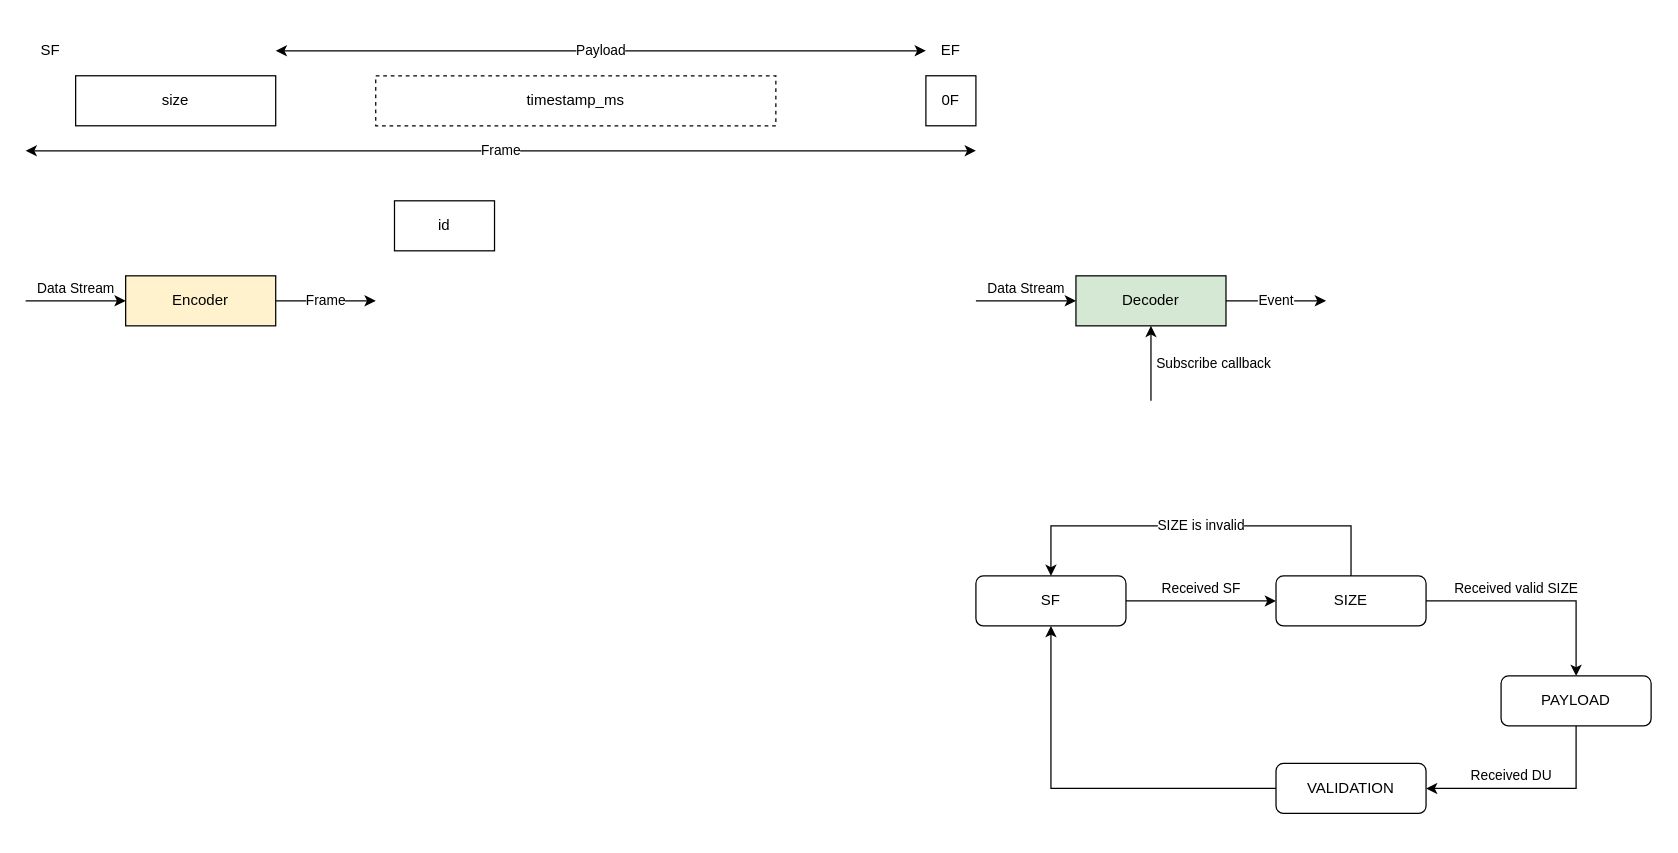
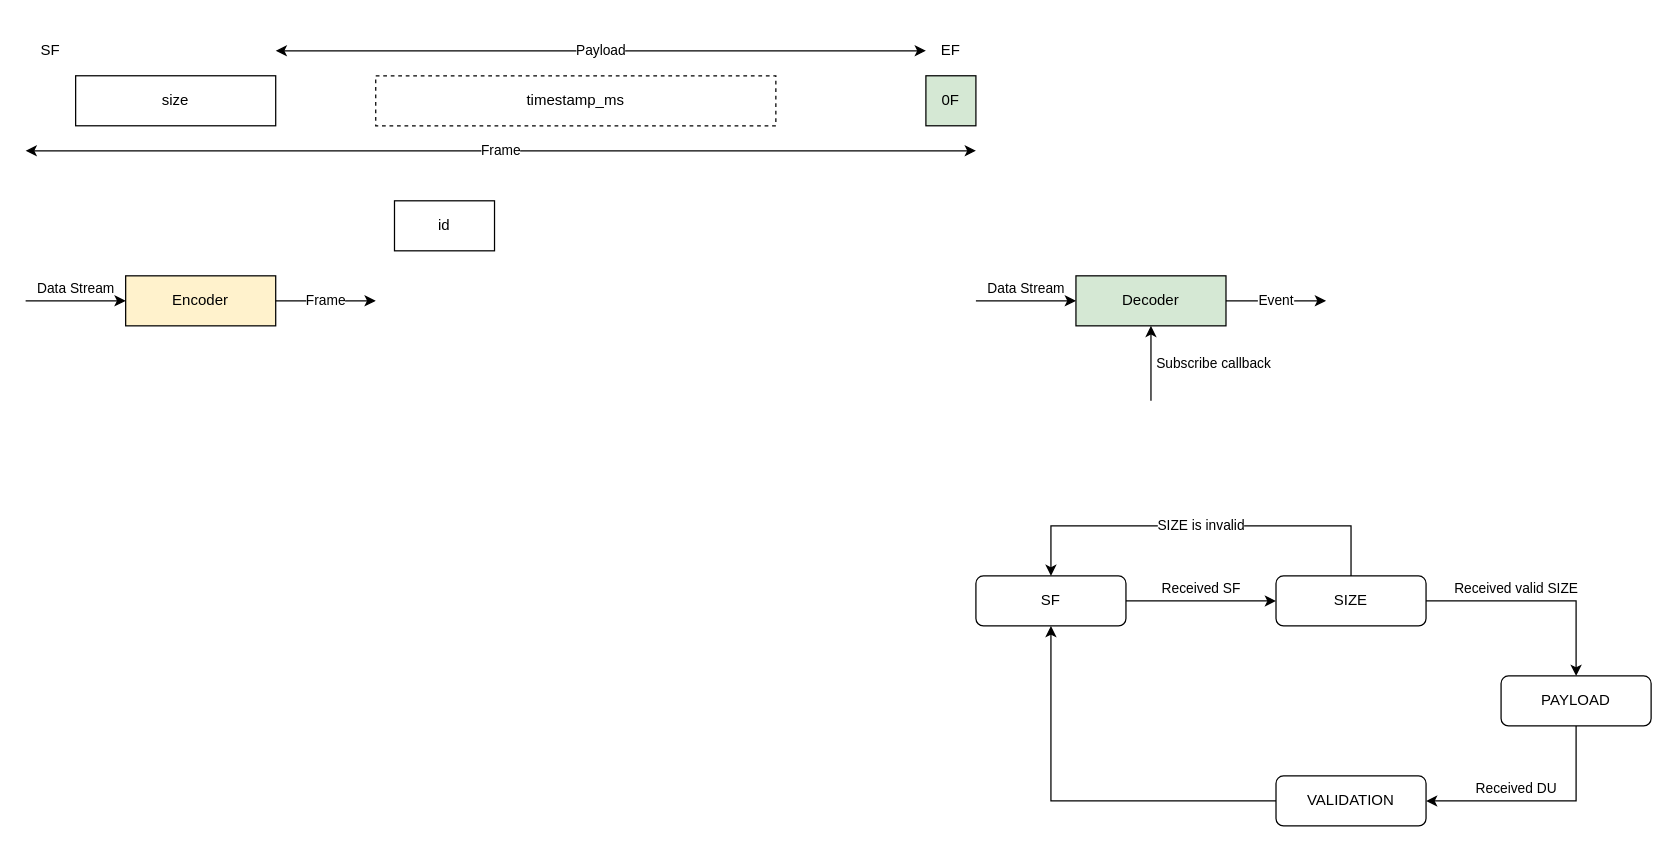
(951, 101) -> (951, 101)
(1351, 788) -> (1351, 801)
